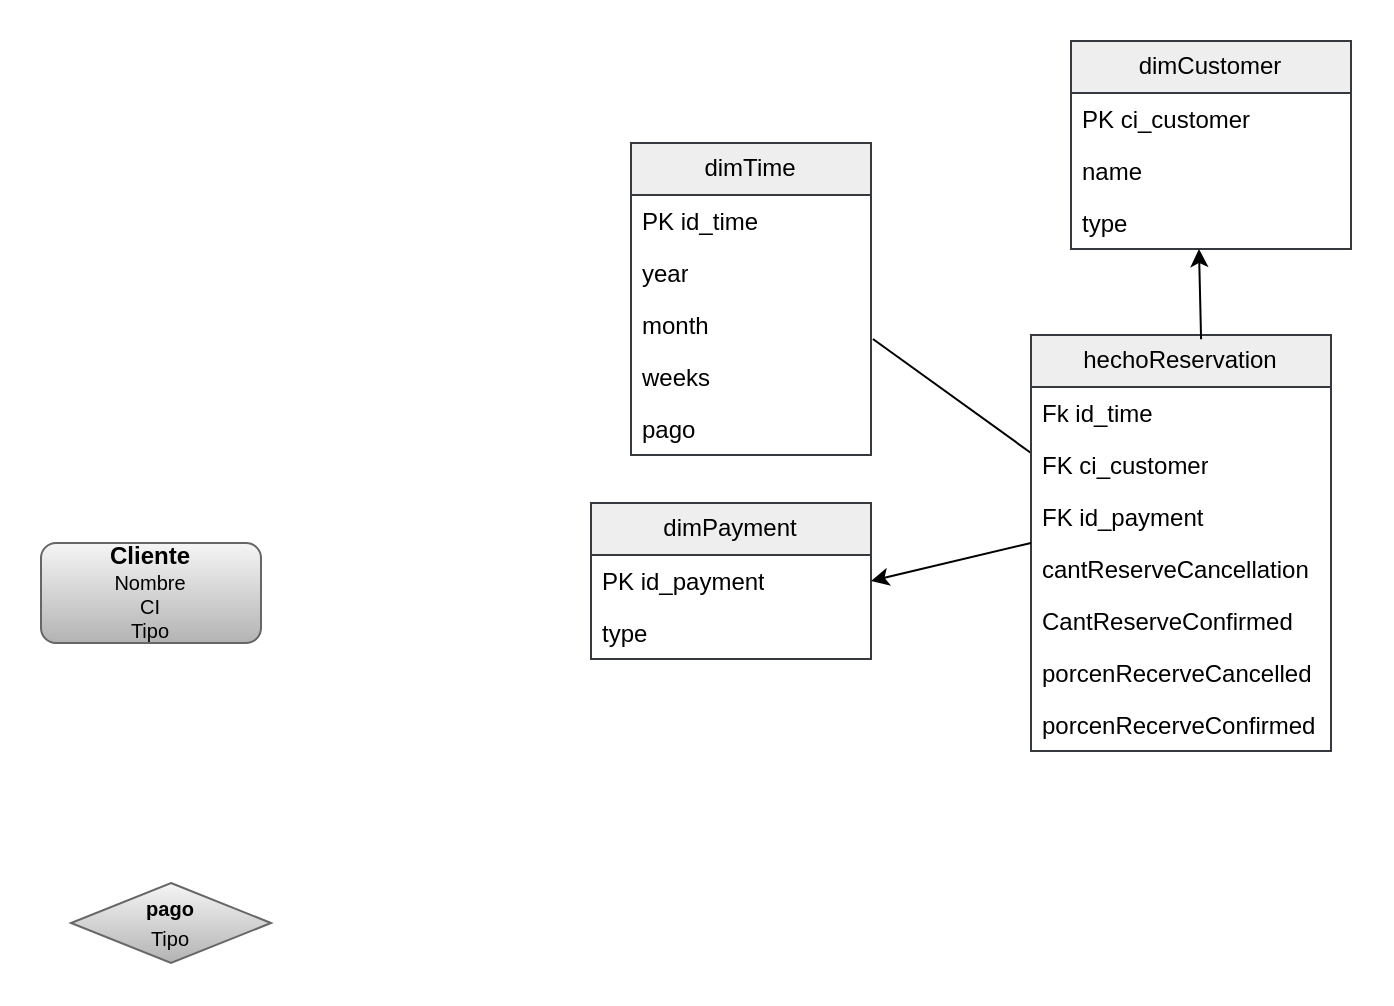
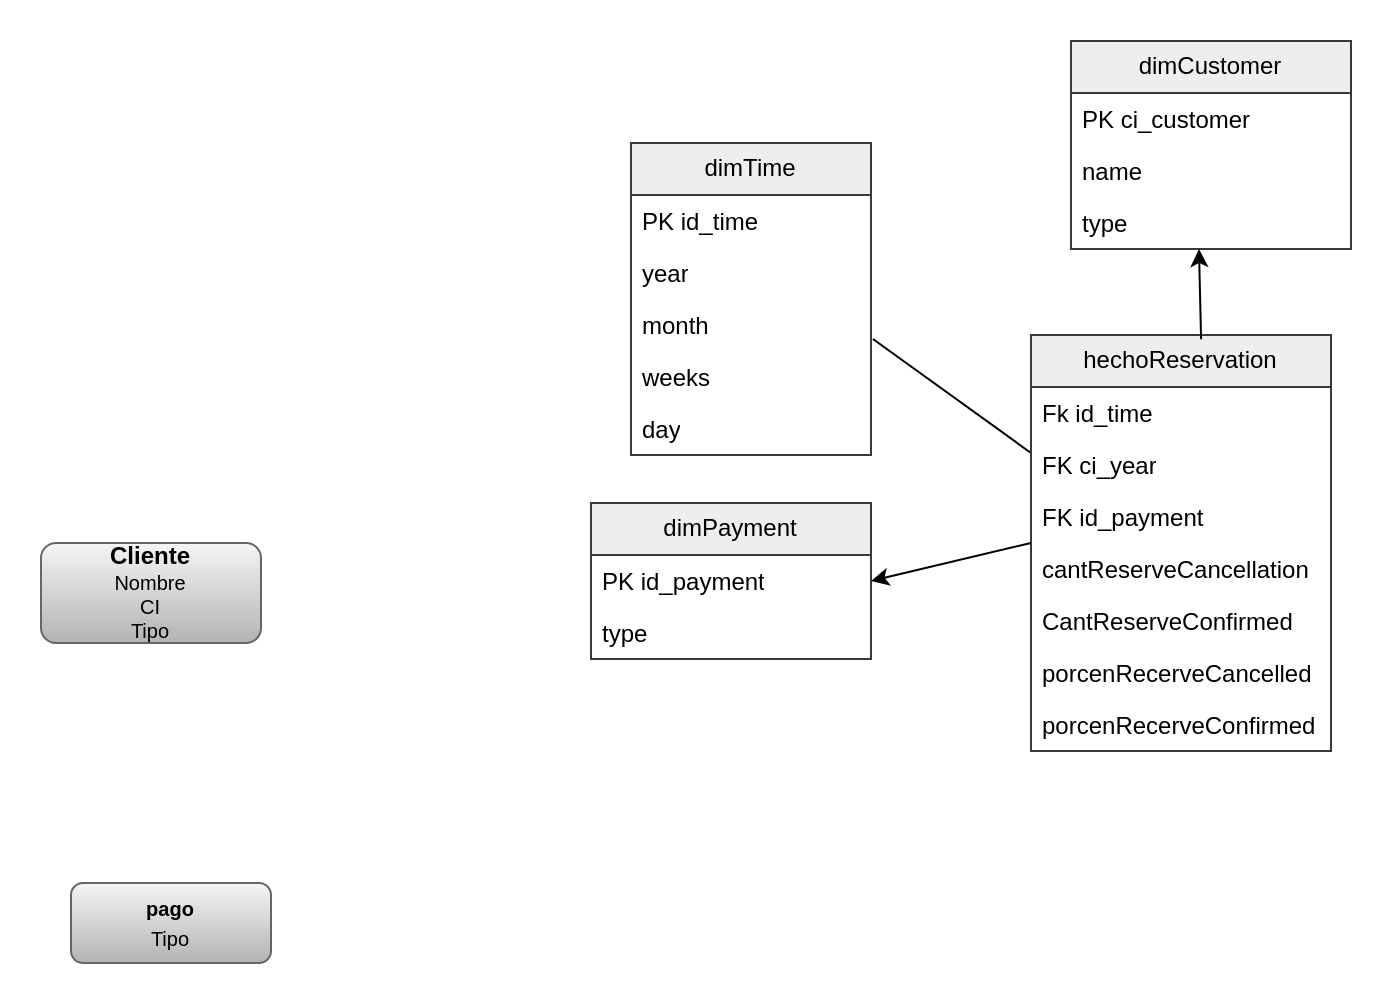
(670, 431) -> (663, 431)
(1131, 467) -> (1104, 467)
(171, 923) -> (171, 923)
